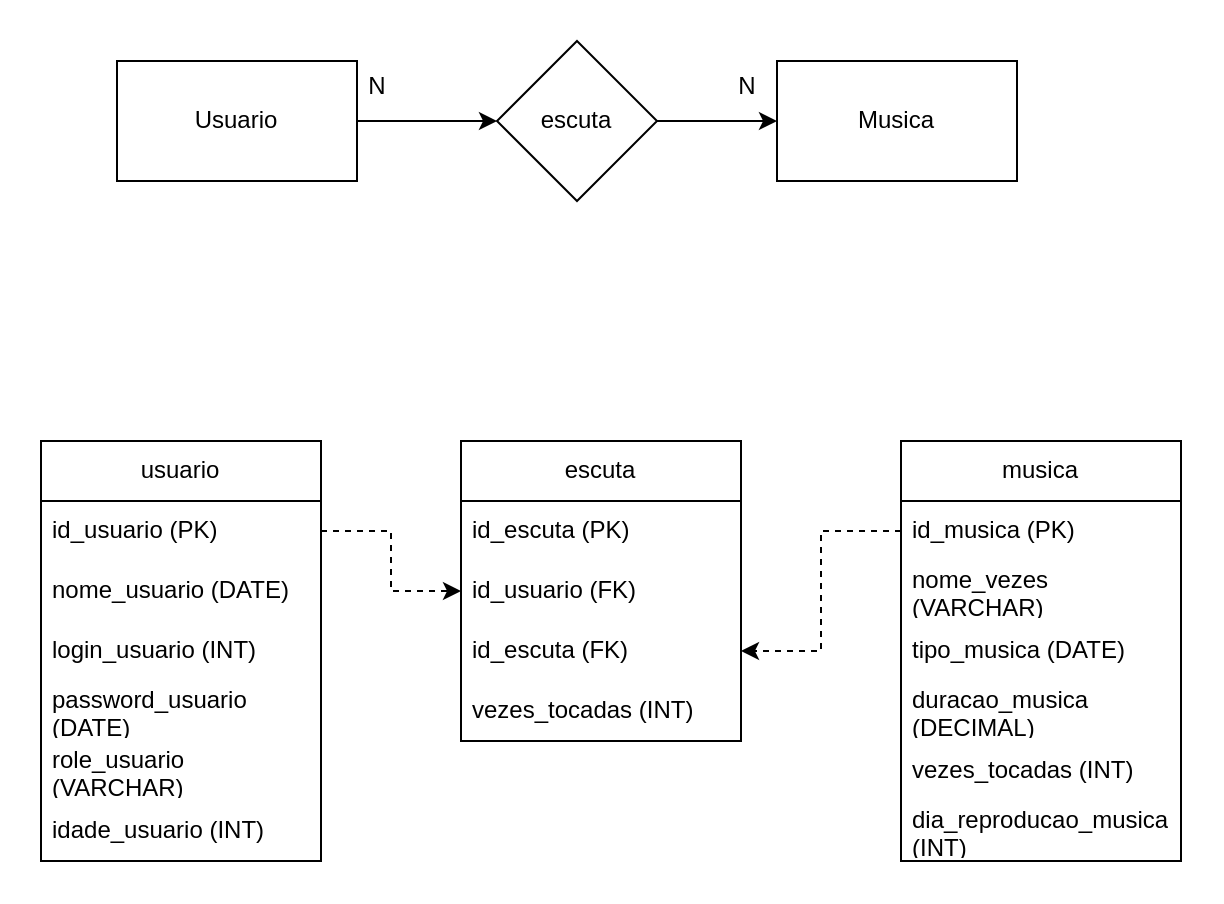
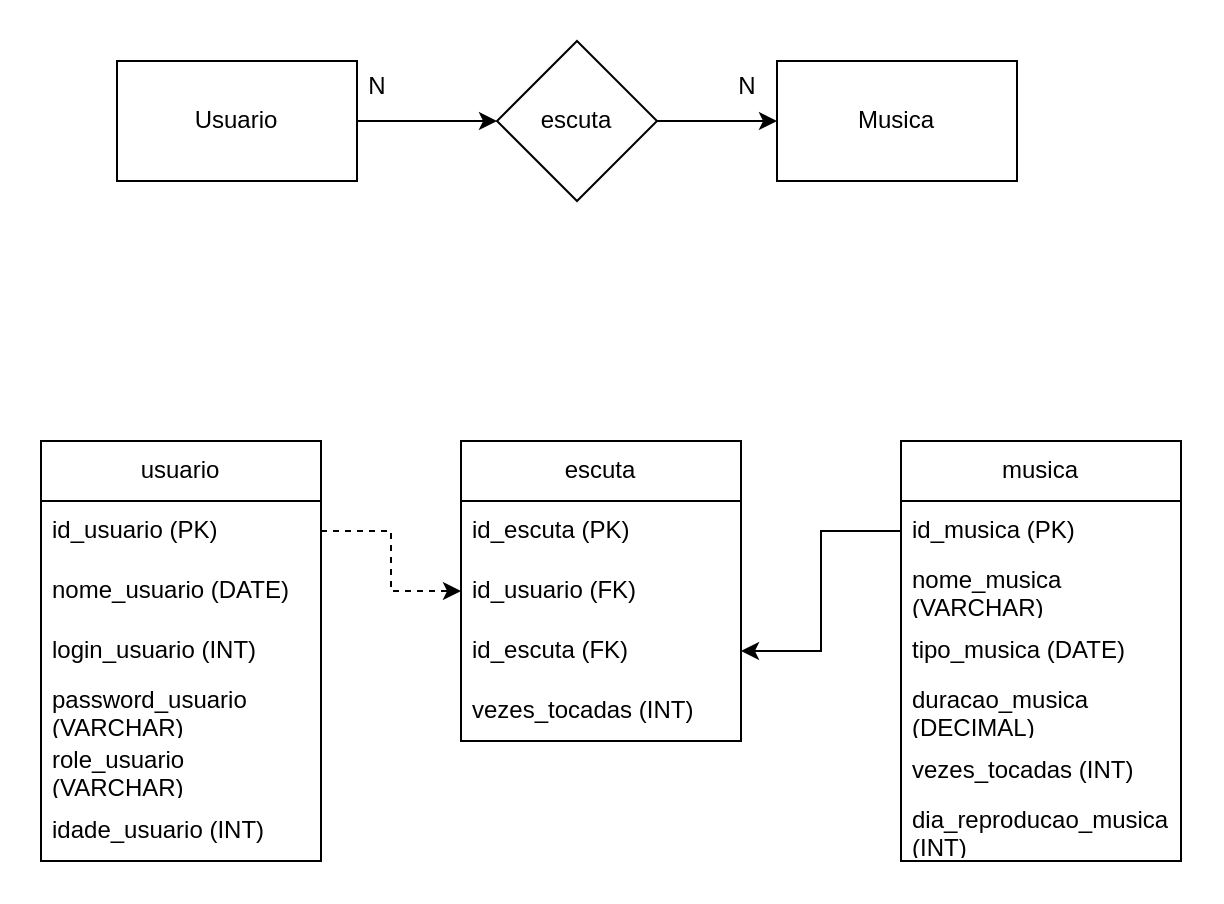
(821, 587) -> (821, 587)
(1043, 591) -> (1043, 591)
(183, 711) -> (183, 711)
